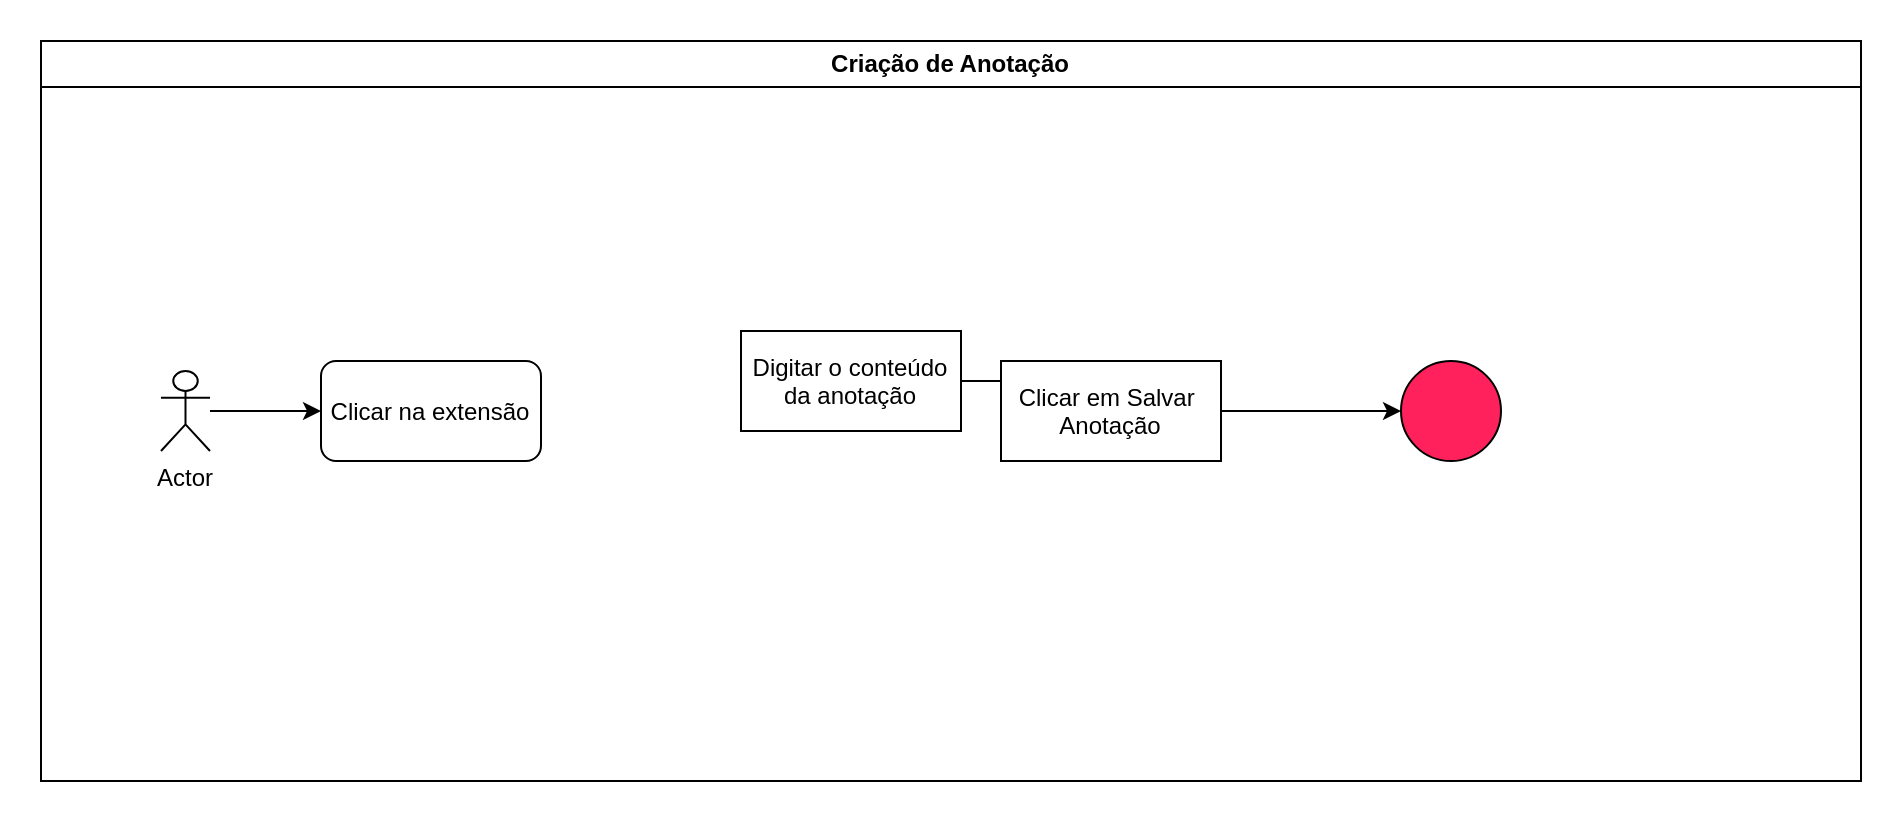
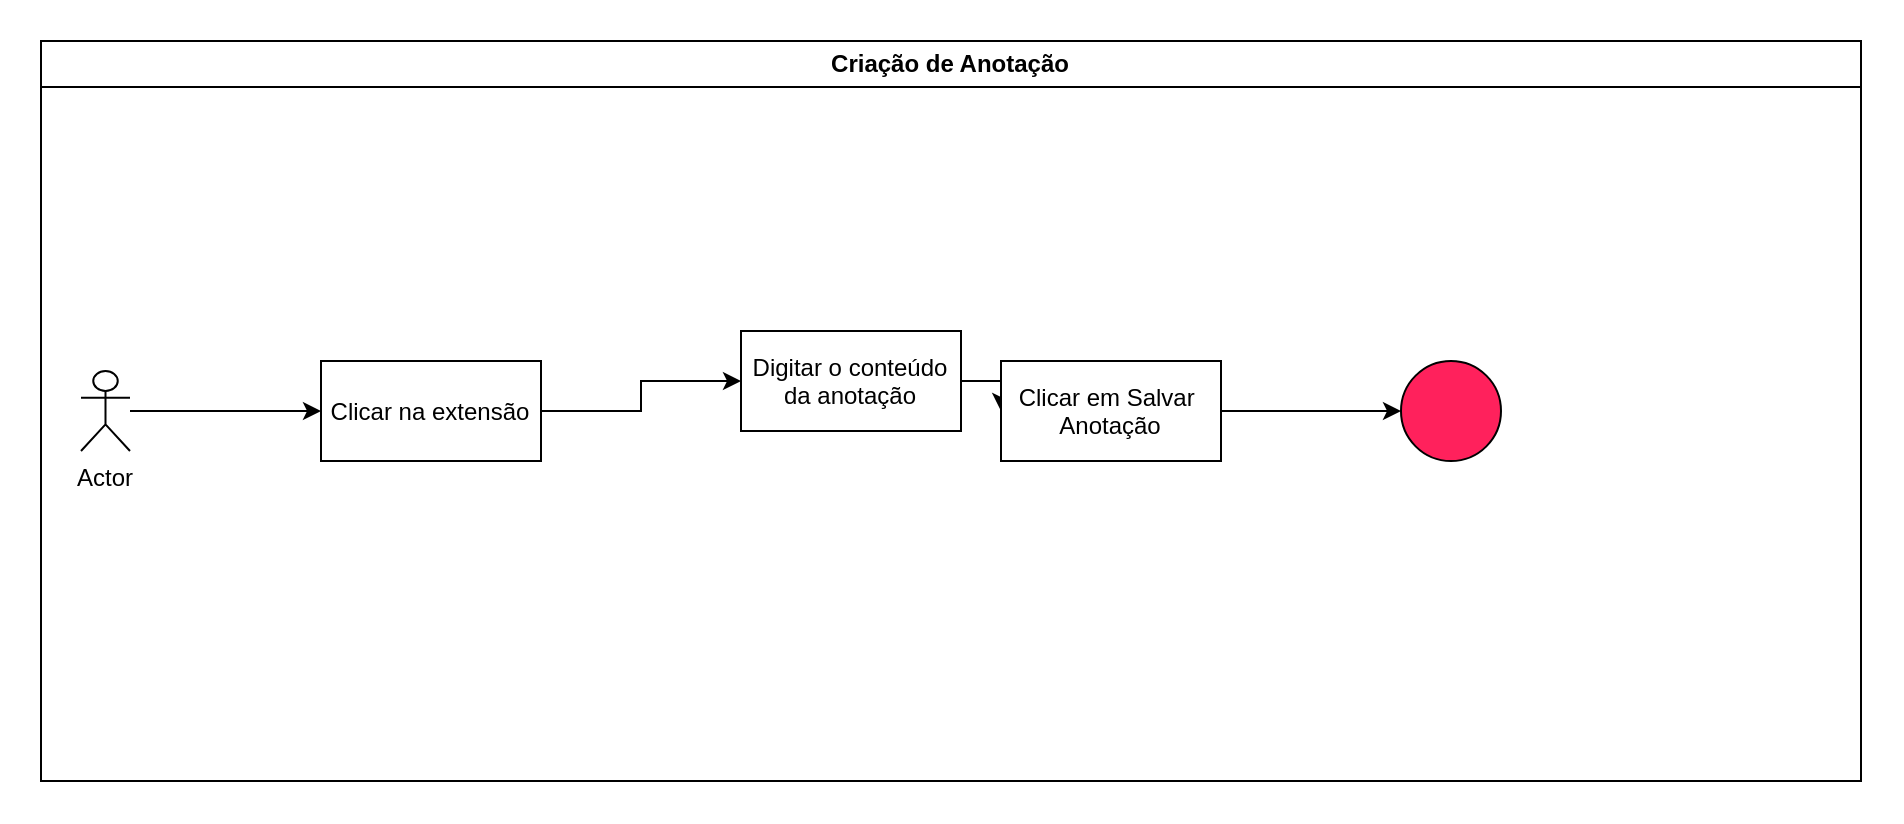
(1001, 401) -> (1001, 396)
none -> (641, 403)
(186, 411) -> (106, 411)
(431, 411) -> (431, 411)
